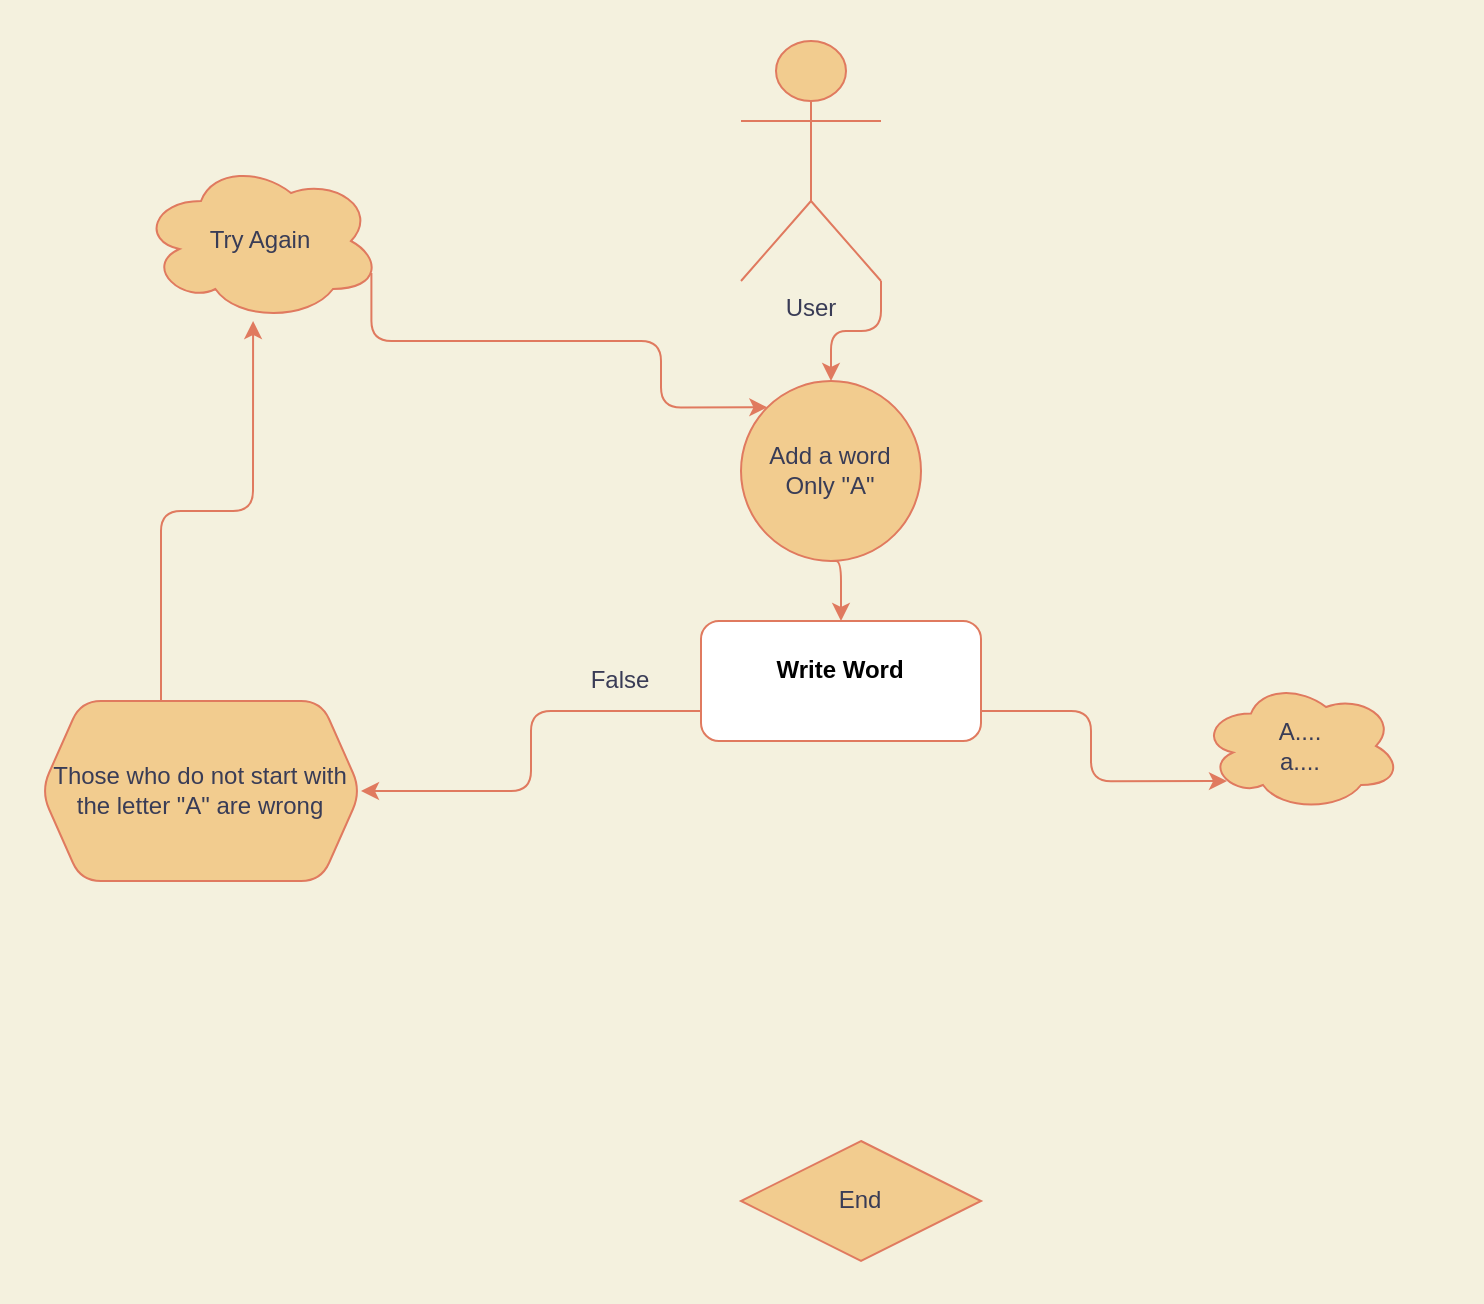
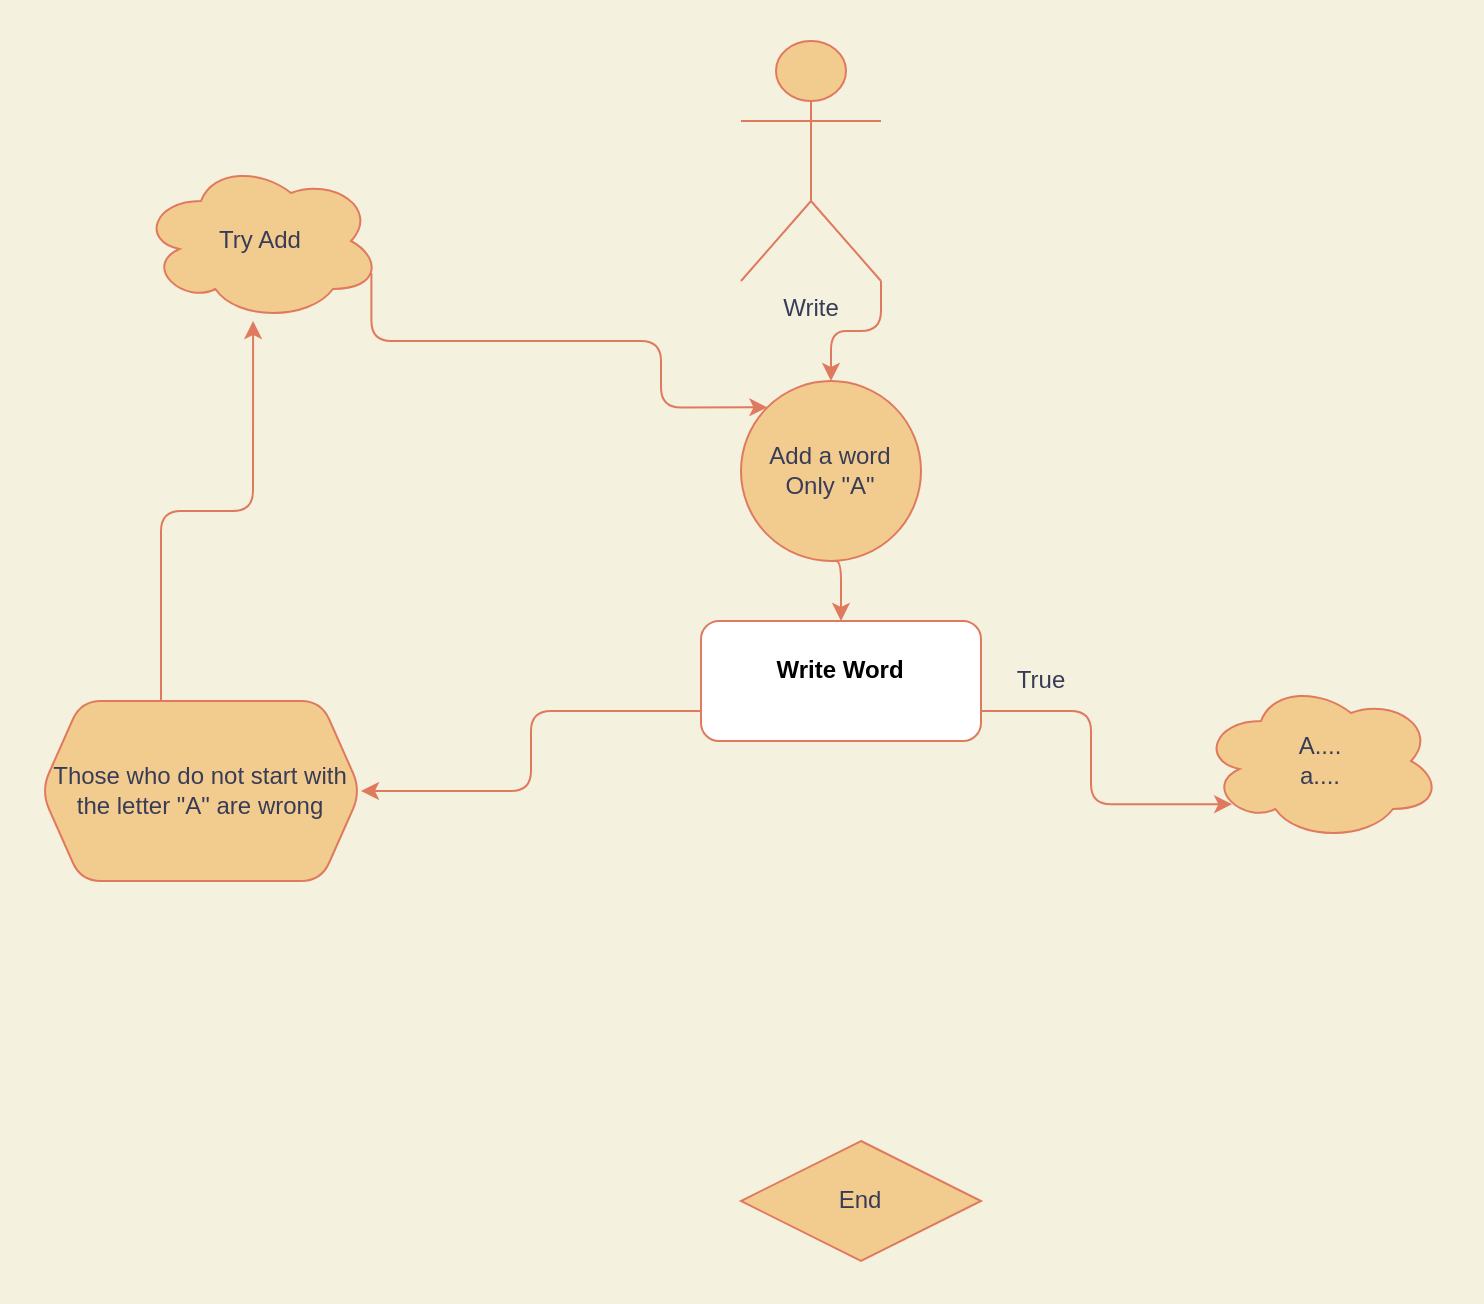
(261, 241) -> (261, 241)
(812, 309) -> (812, 309)
(621, 681) -> none
none -> (1041, 681)
(1301, 746) -> (1321, 761)
